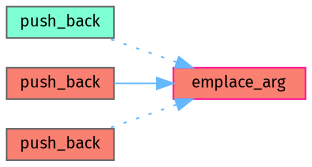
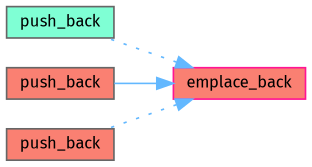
(239, 83) -> (239, 83)
